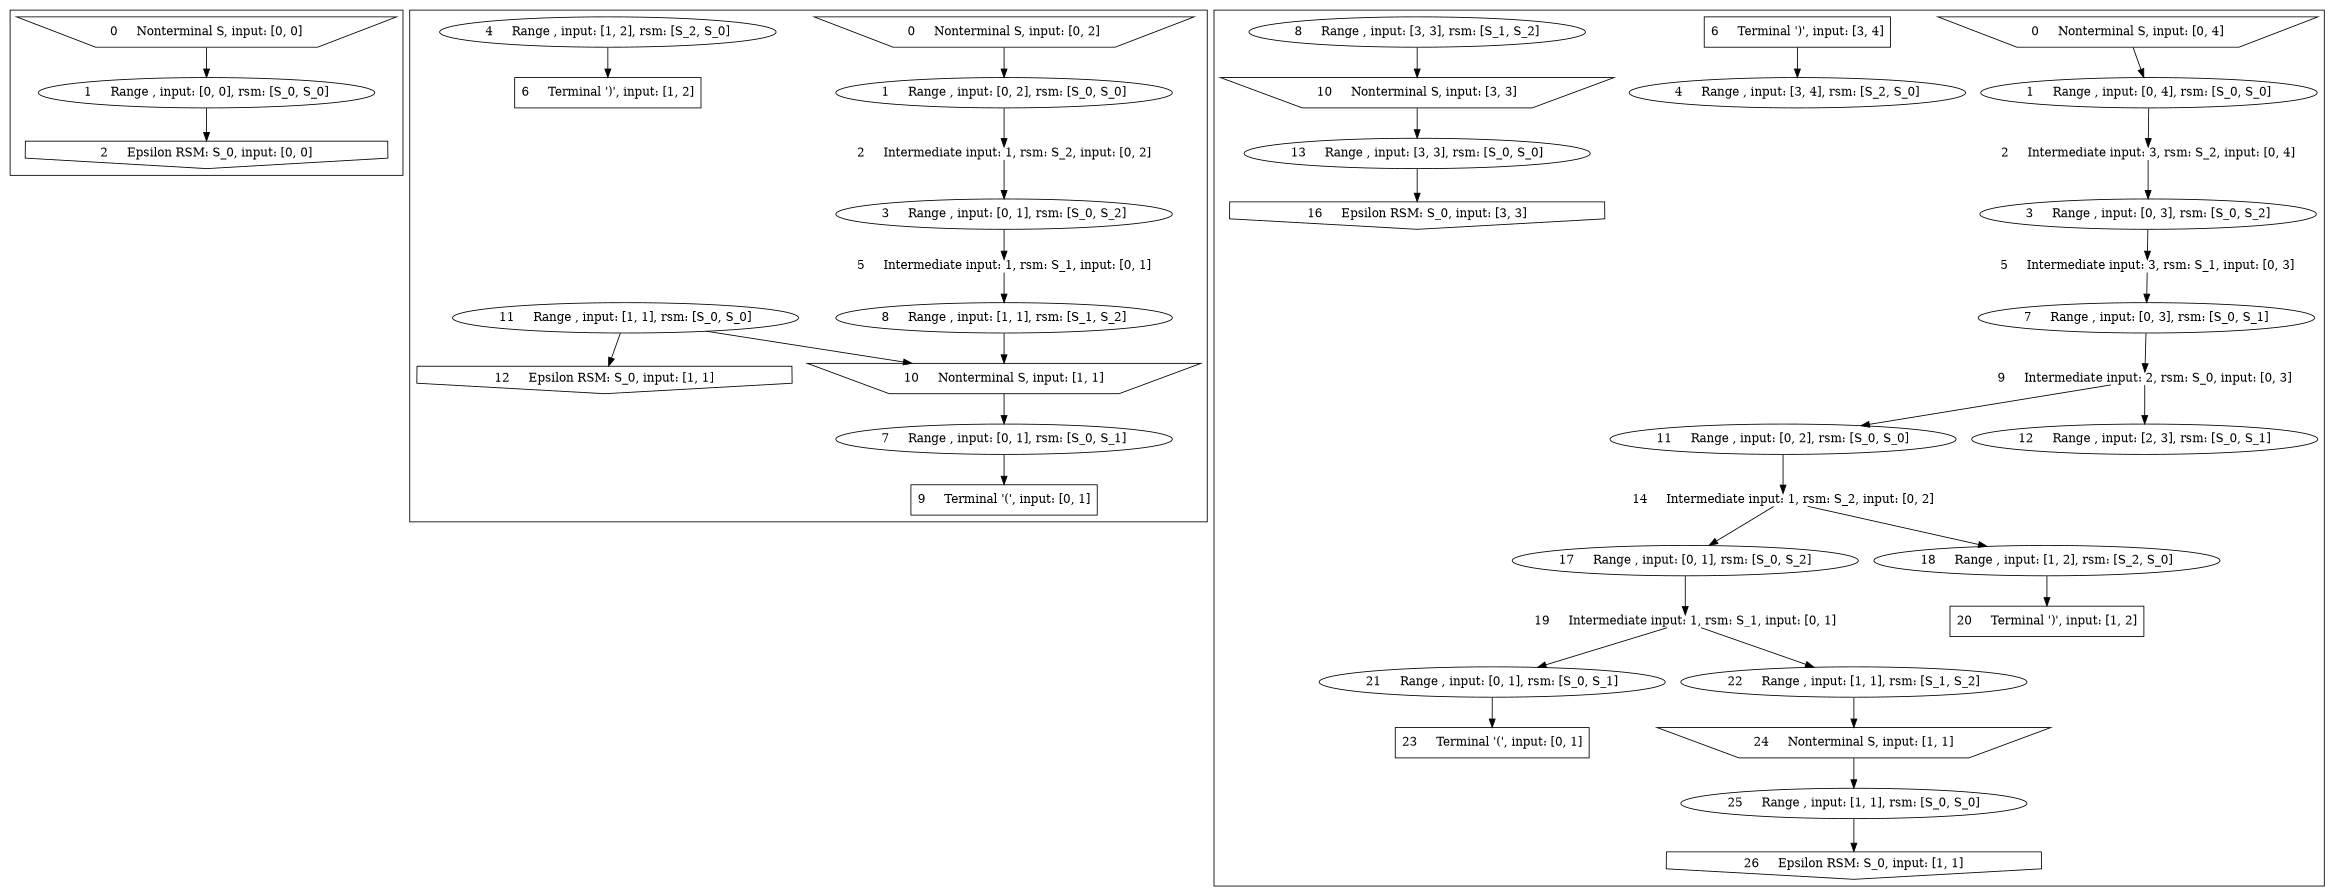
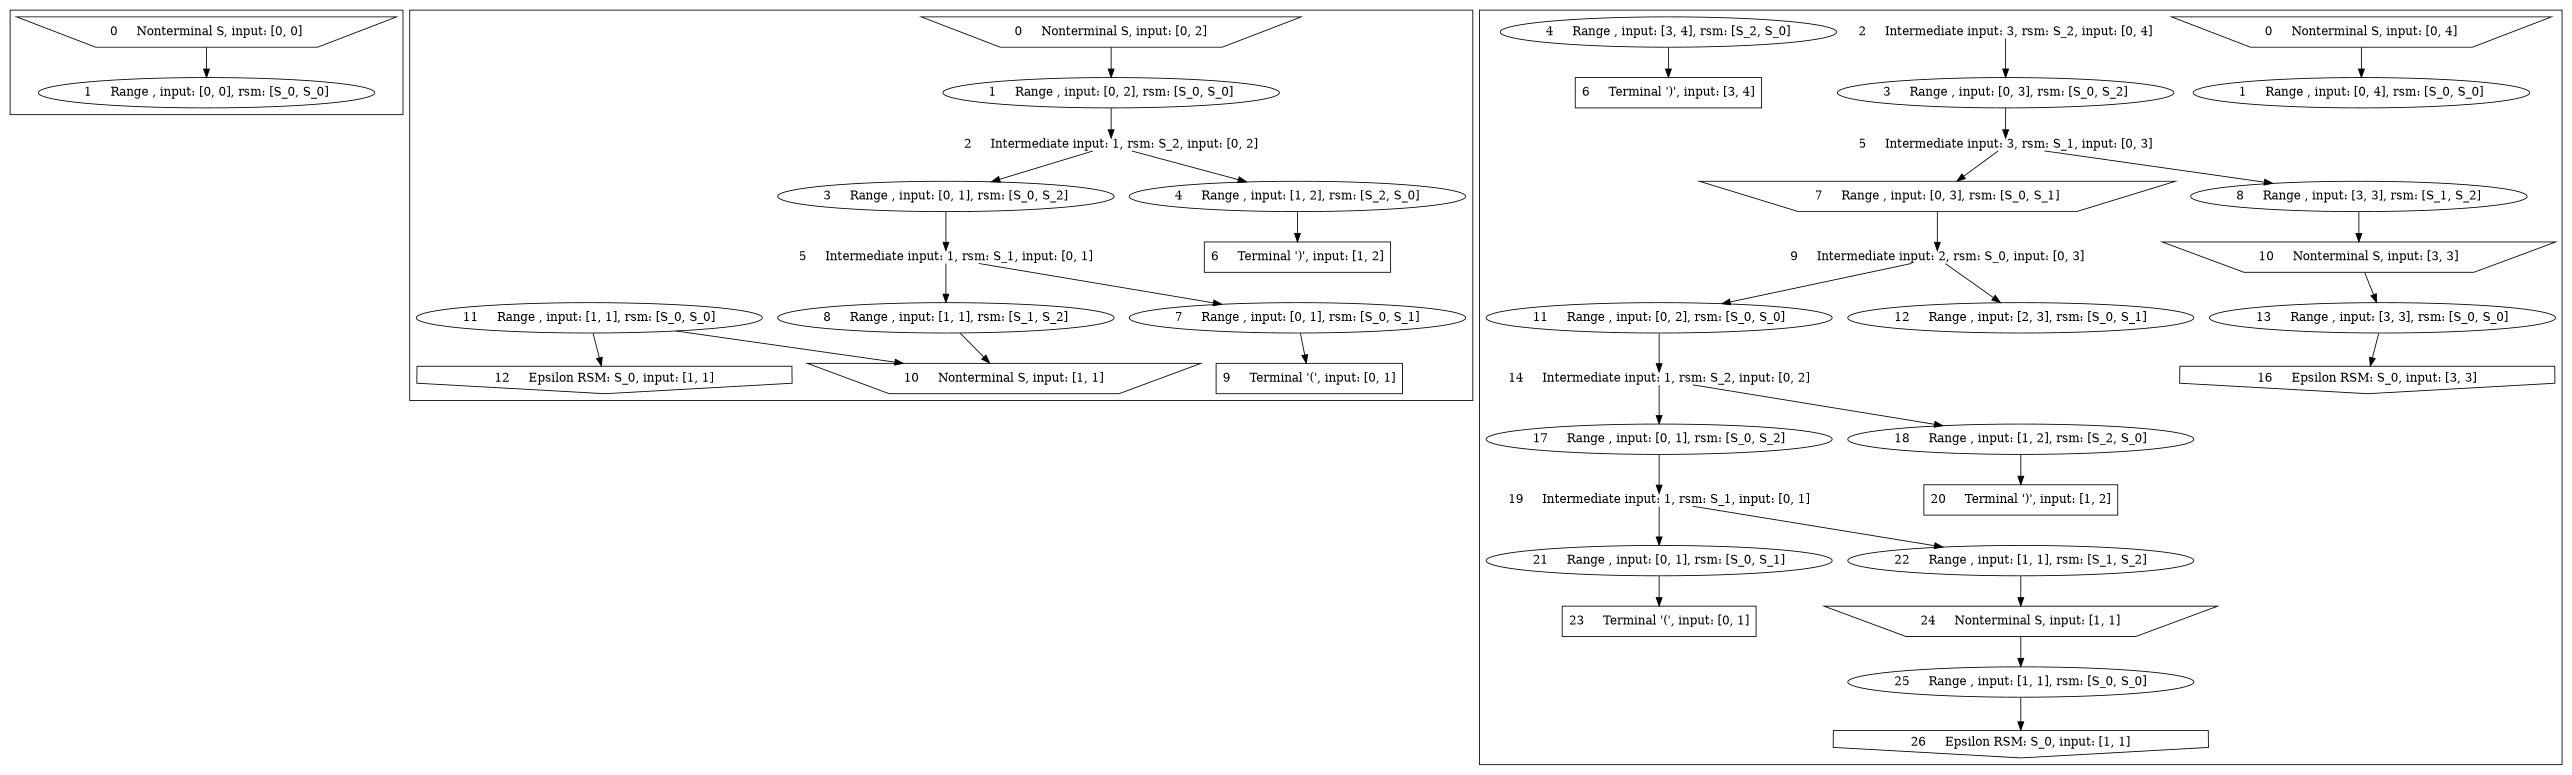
(1797, 58) -> (1668, 58)
(2149, 123) -> none
(207, 153) -> none
none -> (1185, 165)
none -> (2154, 167)
(2146, 318) -> (1937, 196)
(1004, 405) -> (1096, 283)
